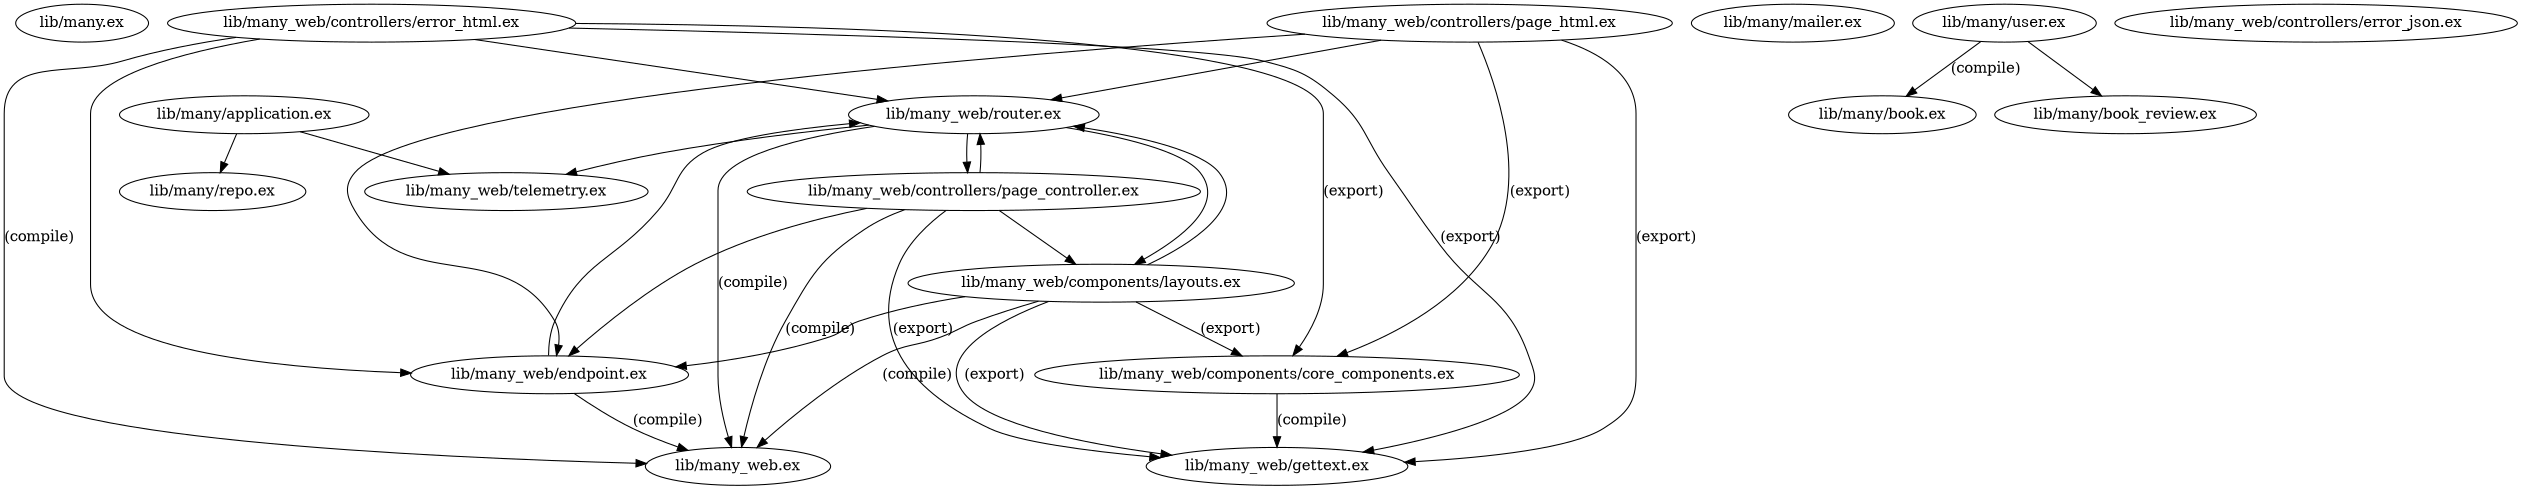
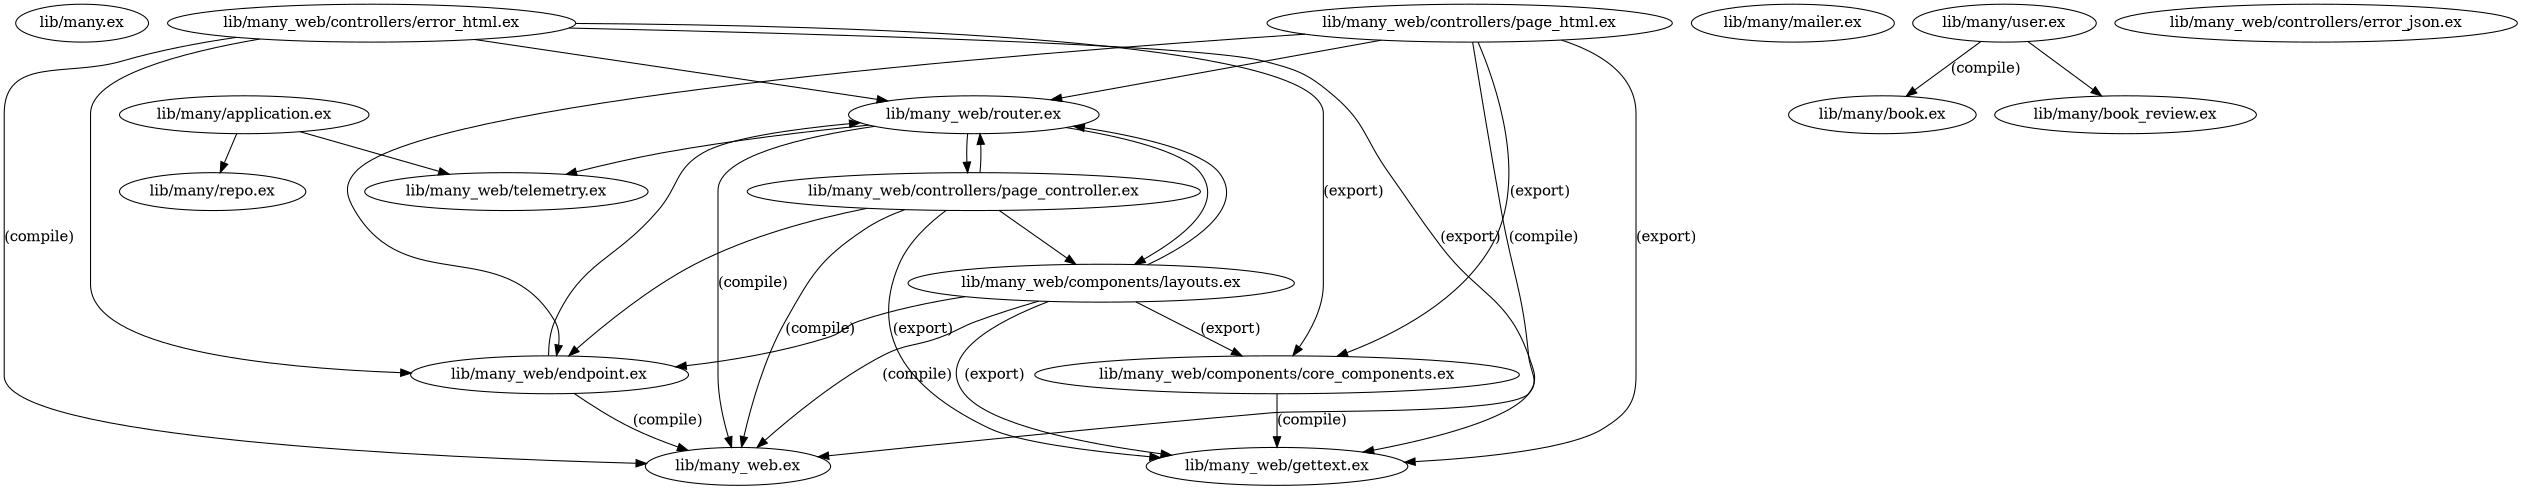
none -> (1358, 411)
